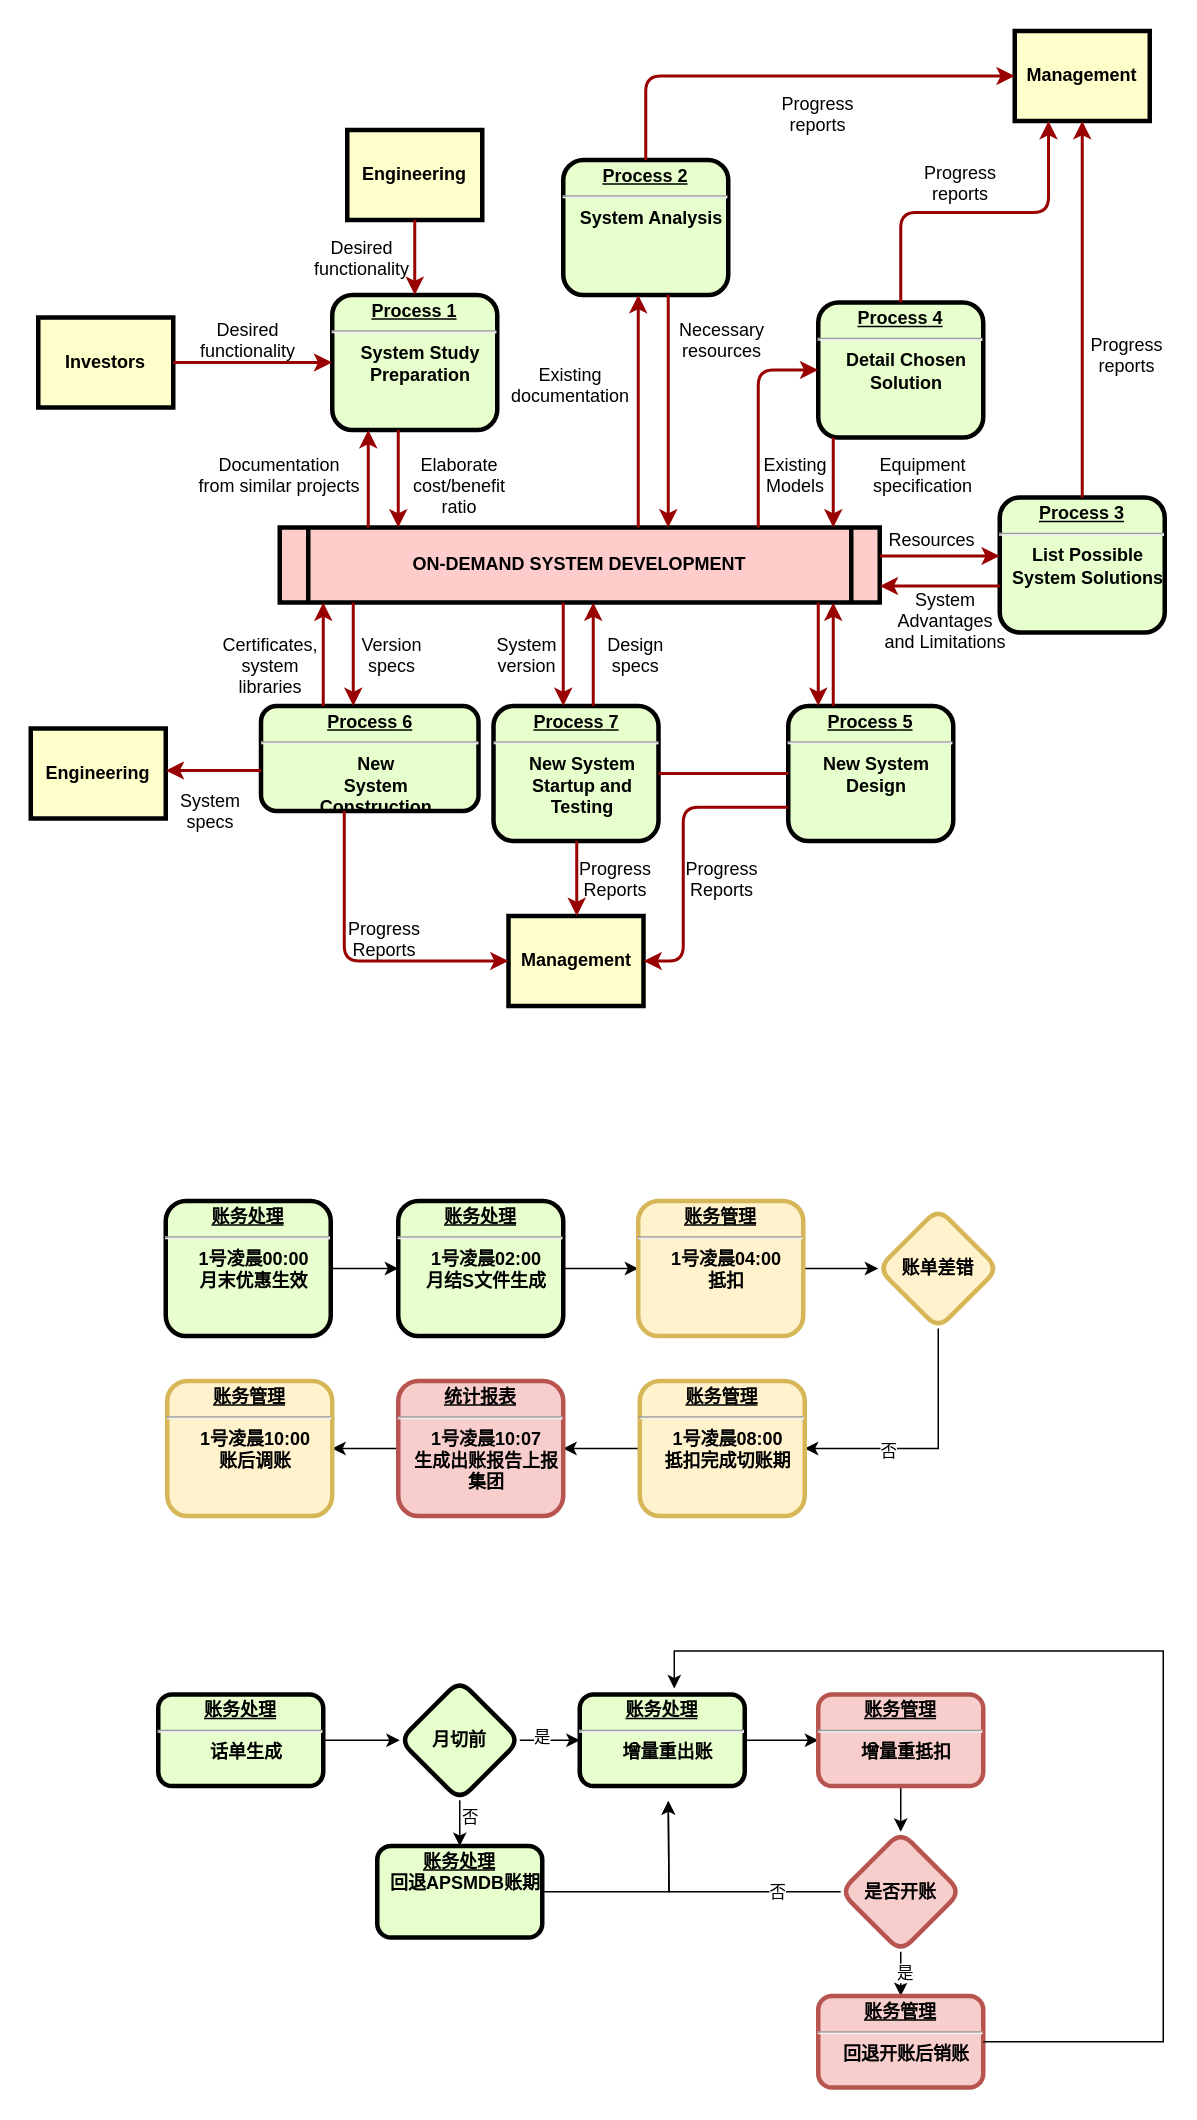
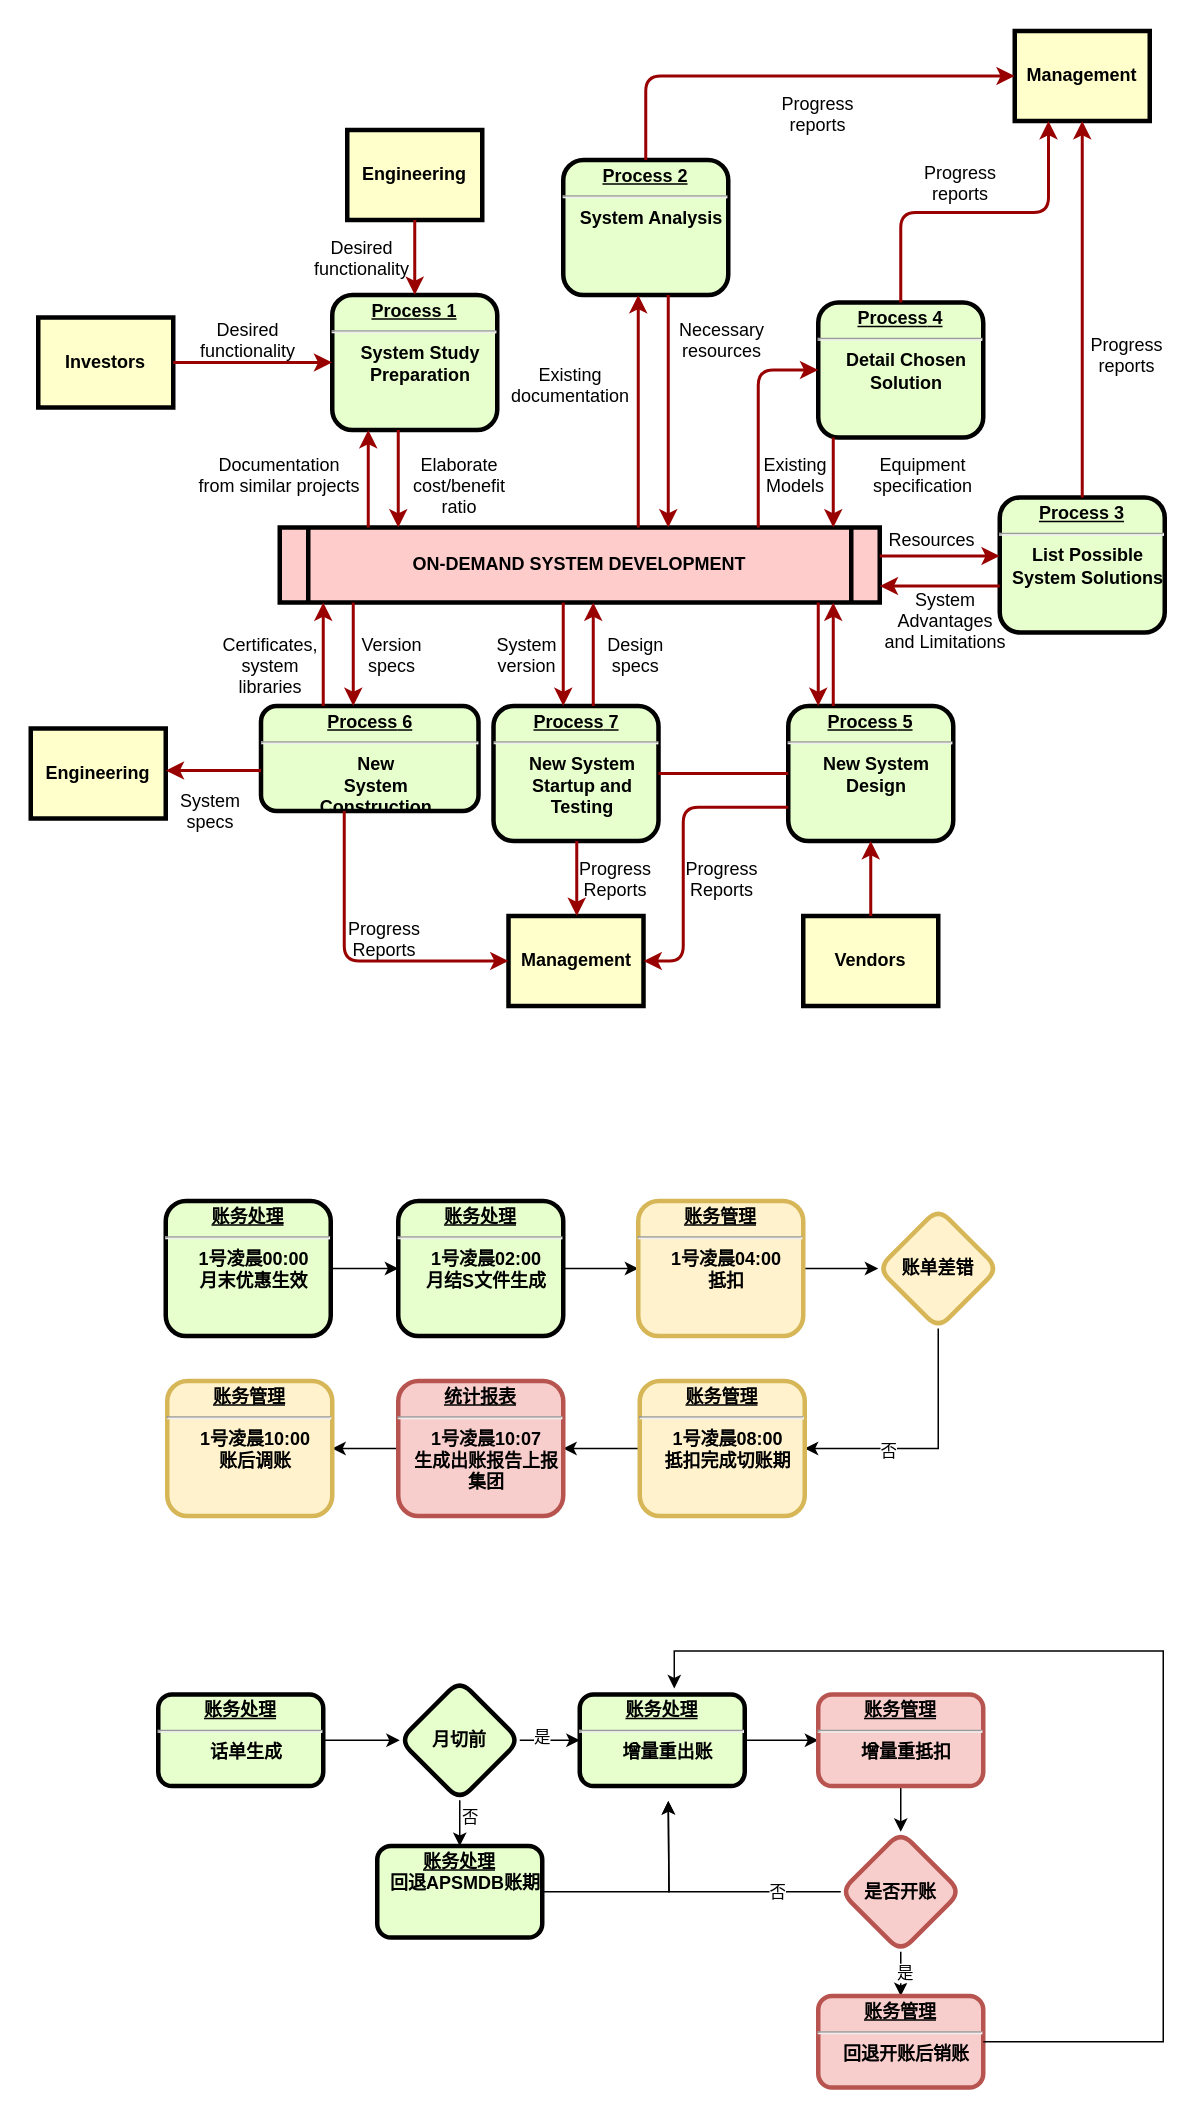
none -> (871, 886)
none -> (871, 961)
